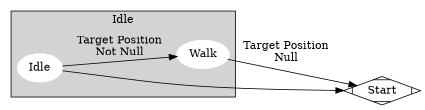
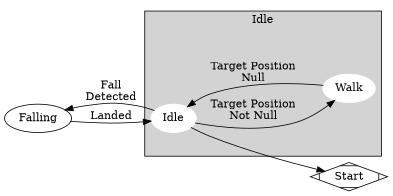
(288, 72) -> (257, 85)
none -> (38, 118)
